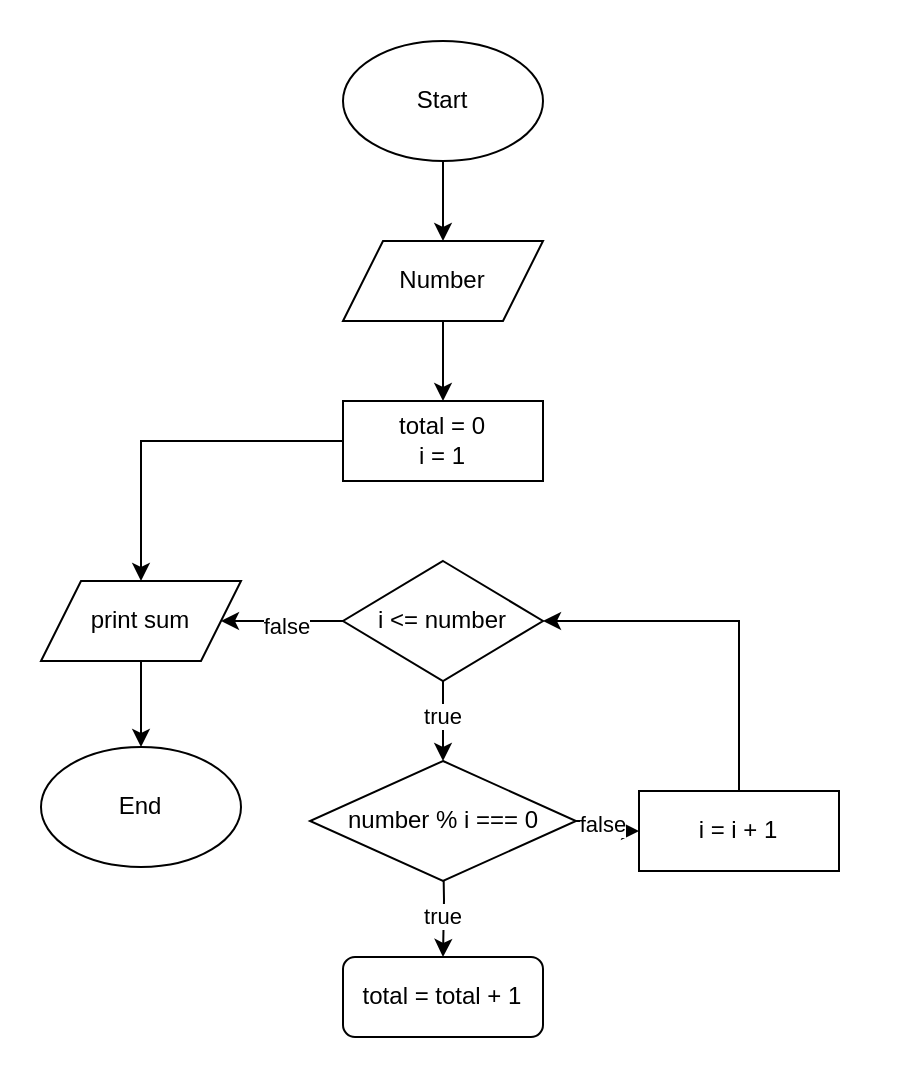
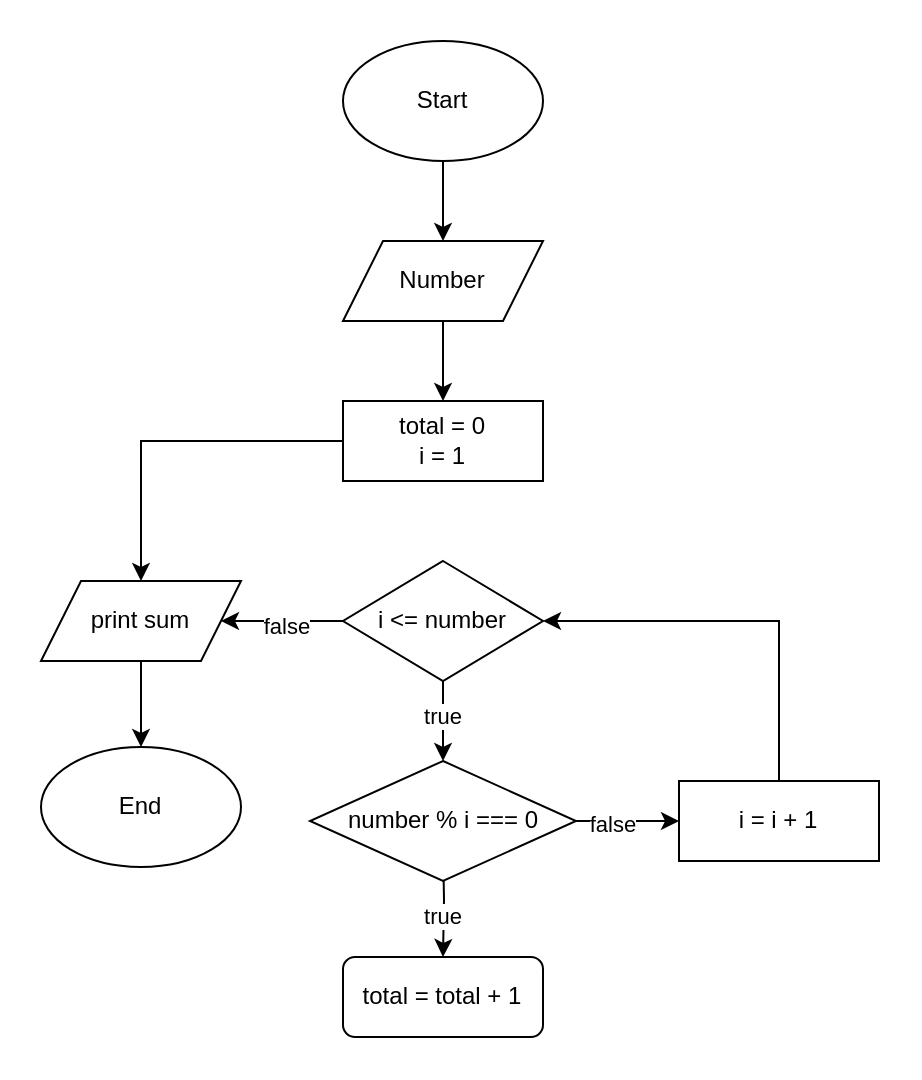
(739, 831) -> (779, 821)
